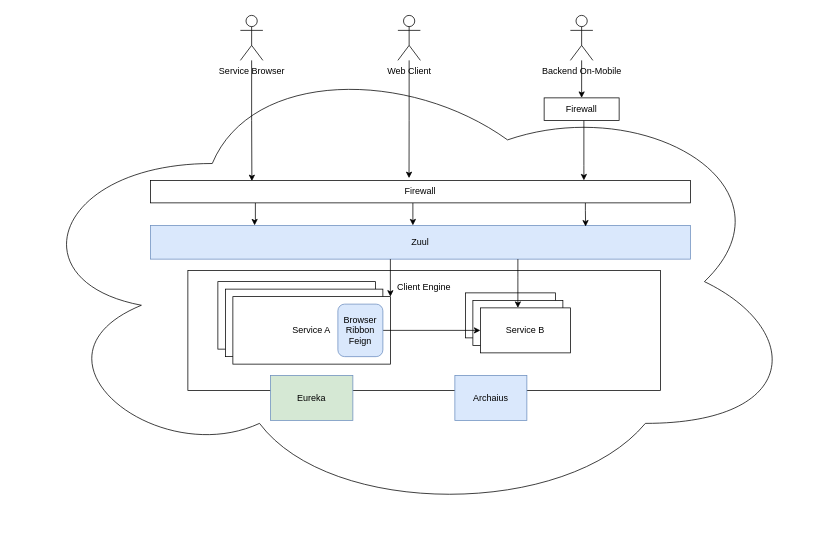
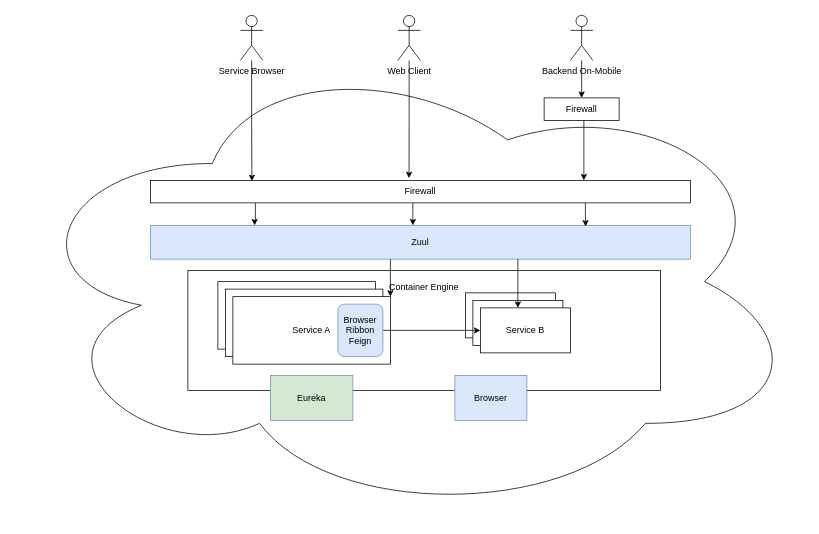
(424, 330) -> (424, 330)
(491, 398) -> (491, 398)
